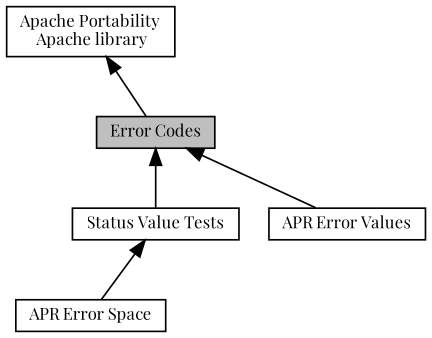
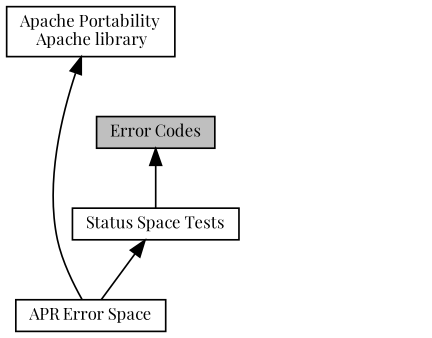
(131, 93) -> (53, 188)
(156, 224) -> (156, 224)
(347, 224) -> none
